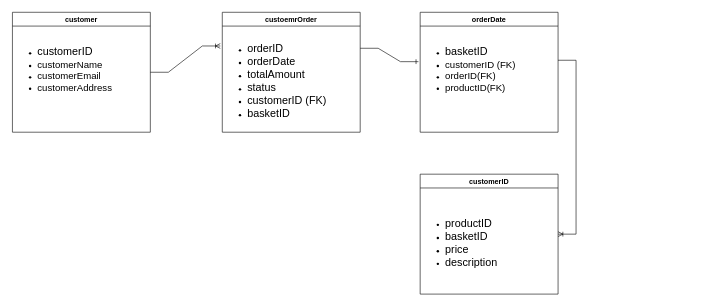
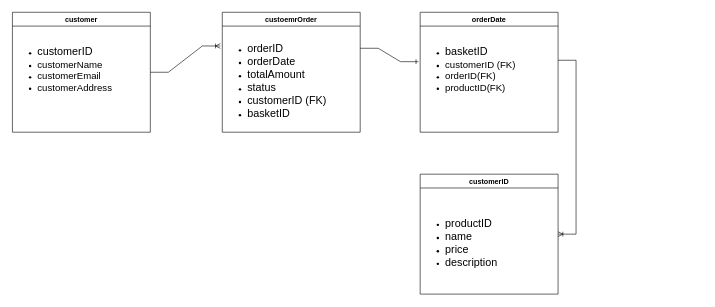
(442, 243) -> (442, 243)
